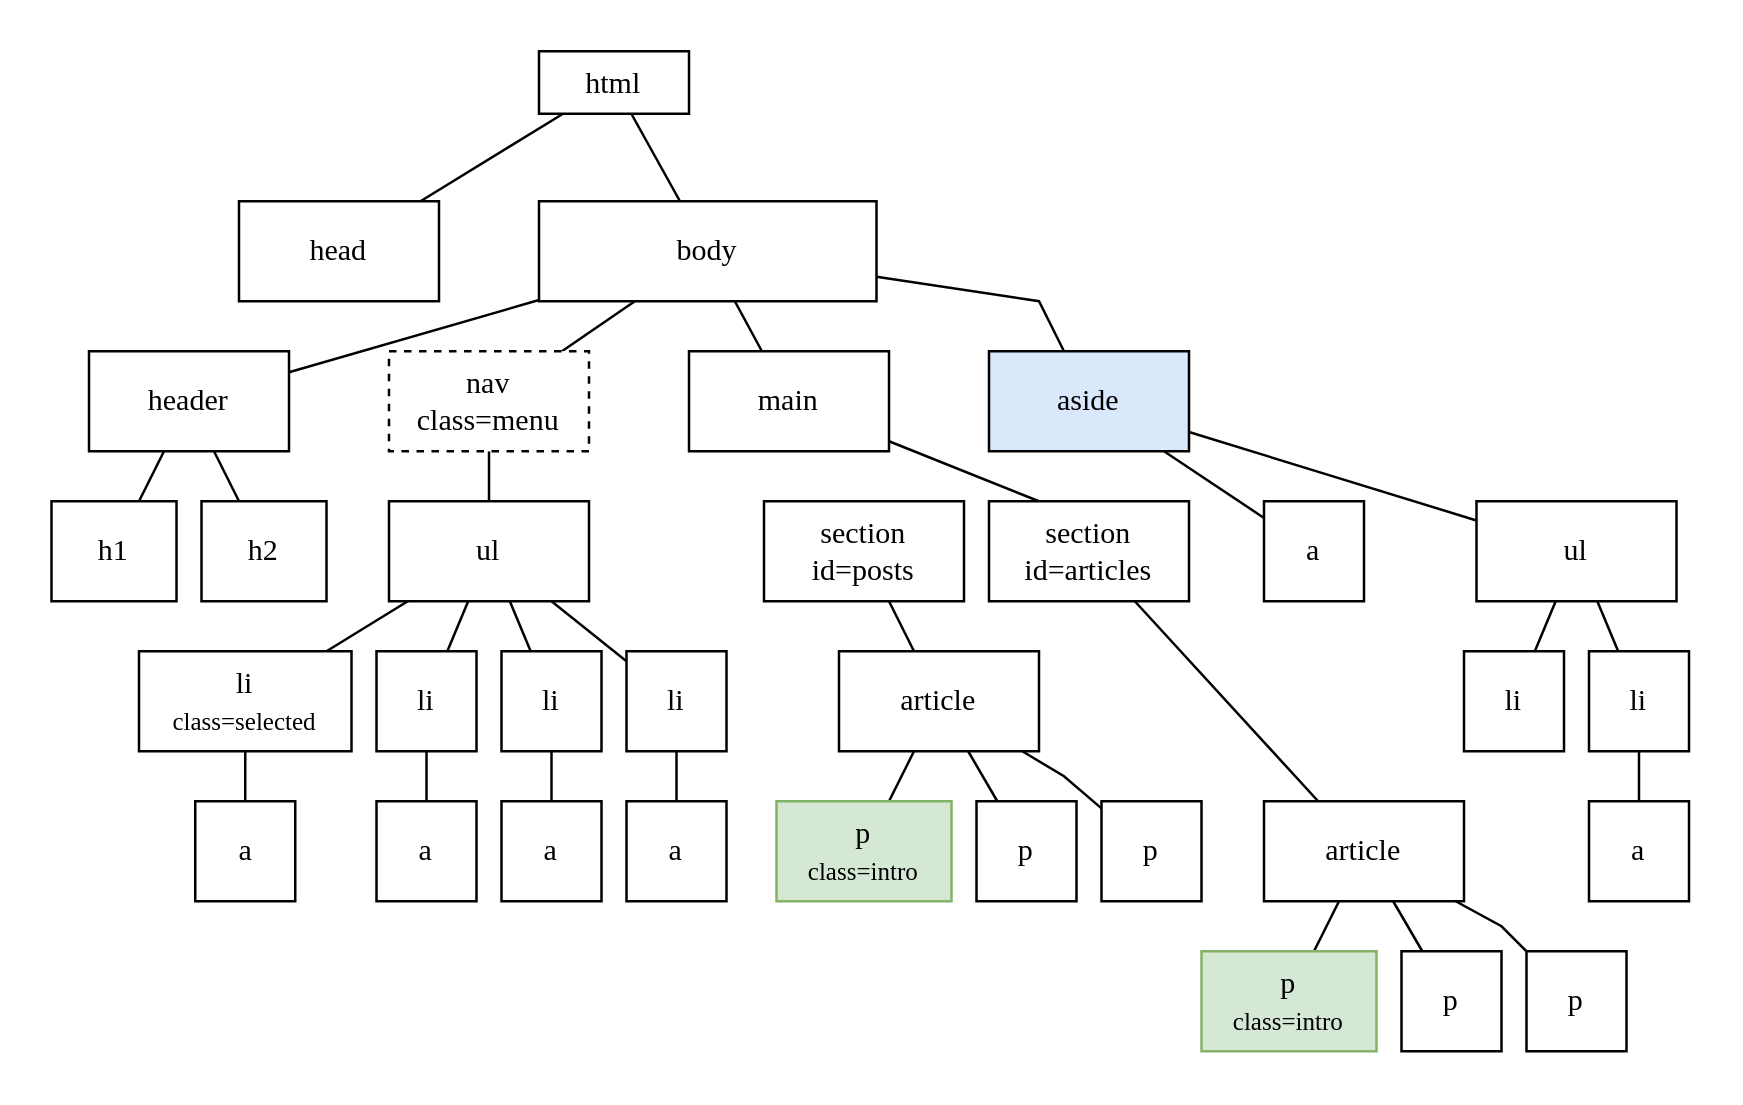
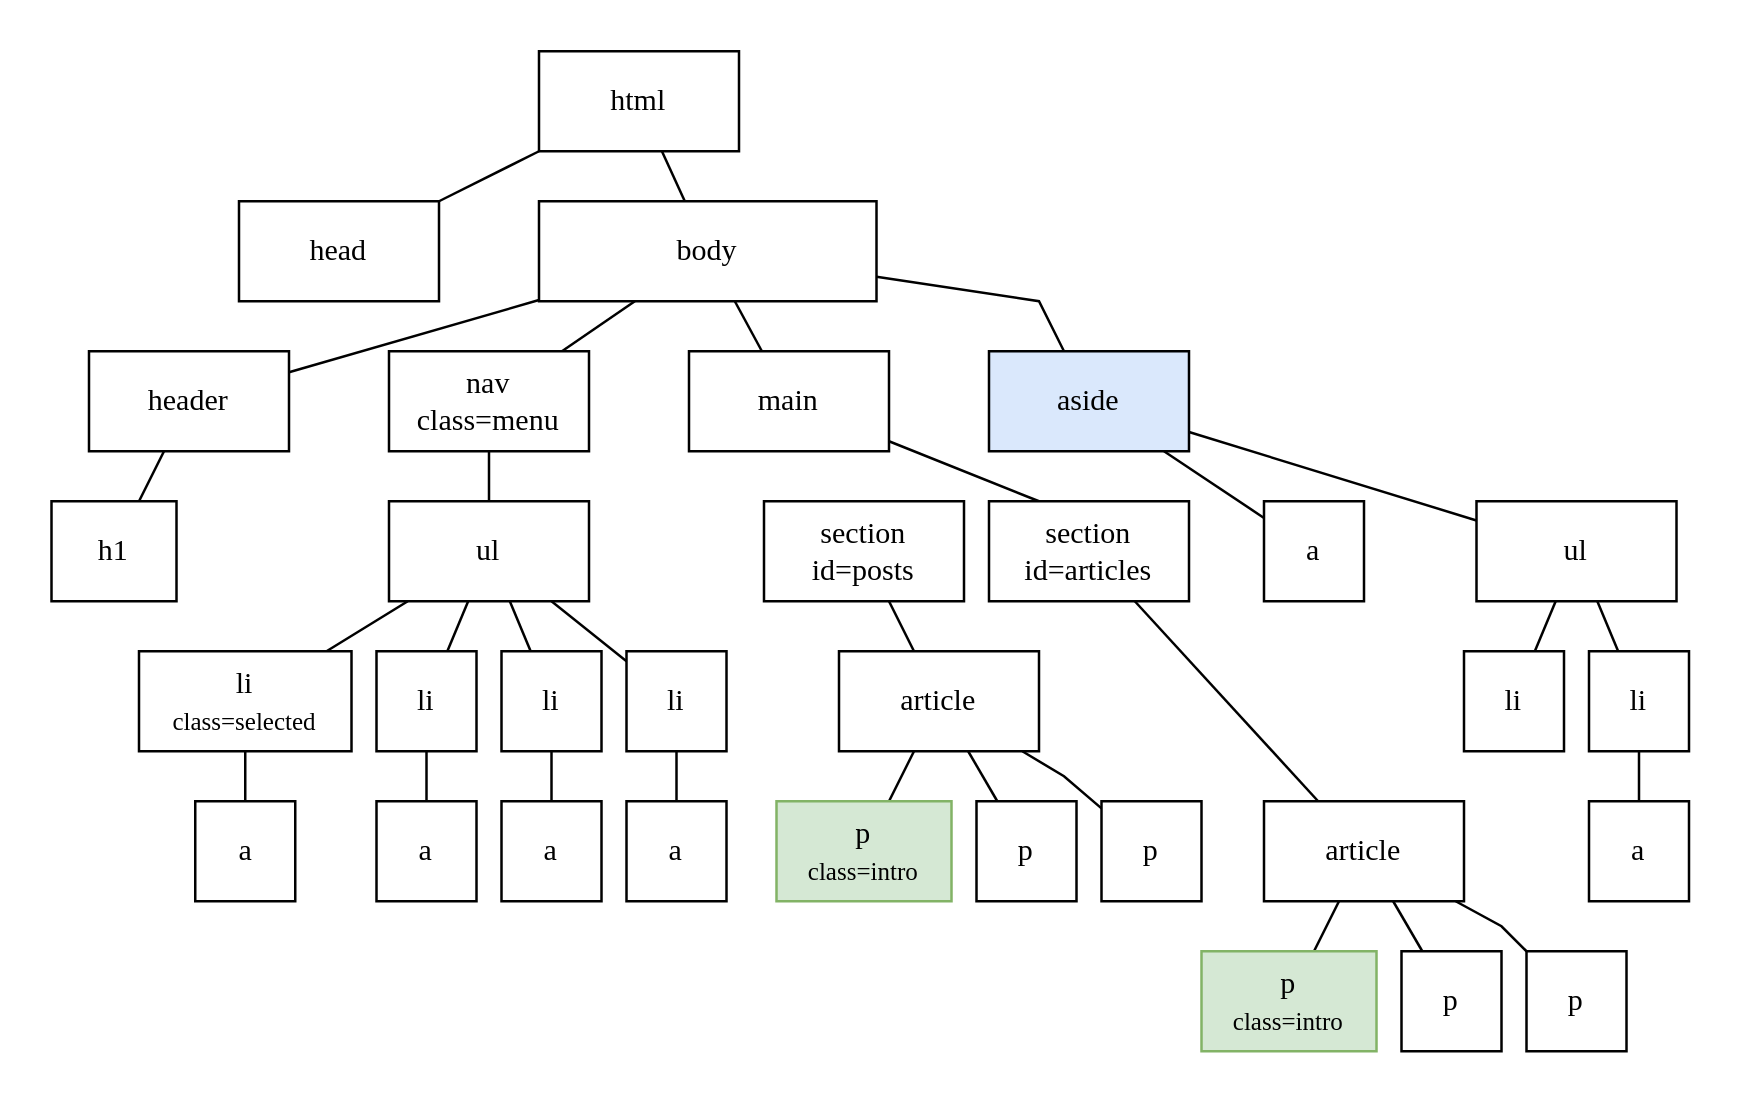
(614, 83) -> (639, 101)
(489, 401) -> (489, 401)
(226, 476) -> none
(264, 551) -> none
